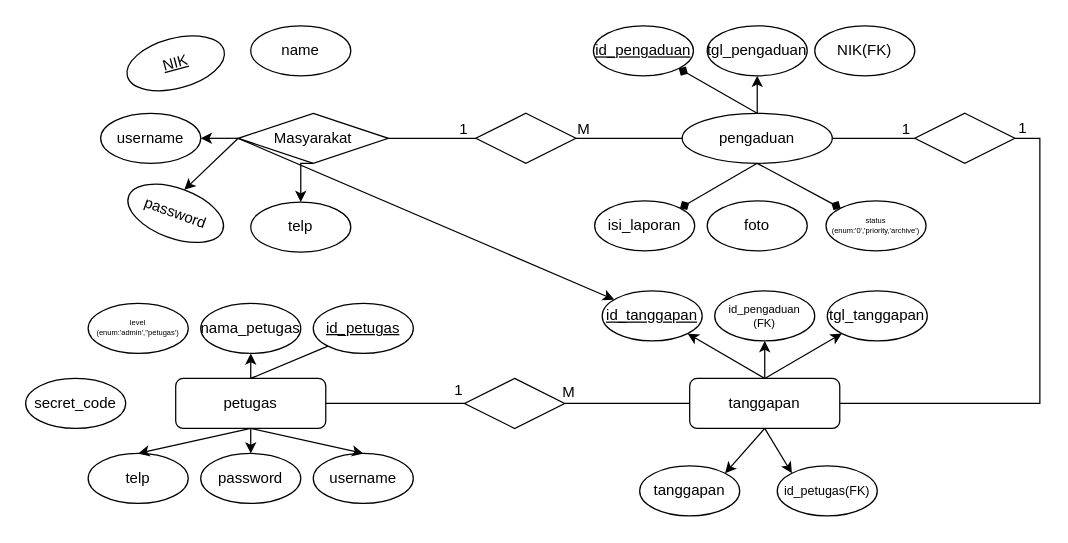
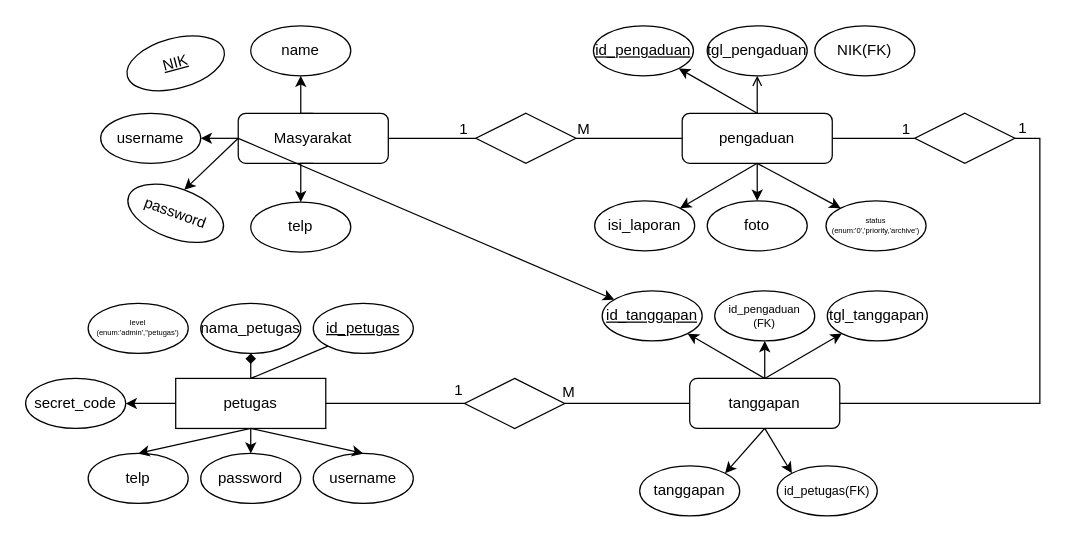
(687, 73) -> (686, 73)
(757, 86) -> (757, 84)
none -> (301, 105)
(313, 138) -> (313, 138)
(757, 138) -> (757, 138)
none -> (757, 179)
(689, 203) -> (687, 203)
(831, 203) -> (831, 203)
(251, 363) -> (251, 364)
none -> (155, 403)
(251, 403) -> (251, 403)
